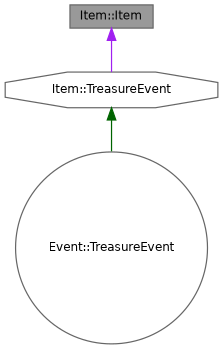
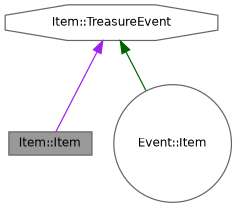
(112, 56) -> (77, 92)
(112, 248) -> (173, 143)
